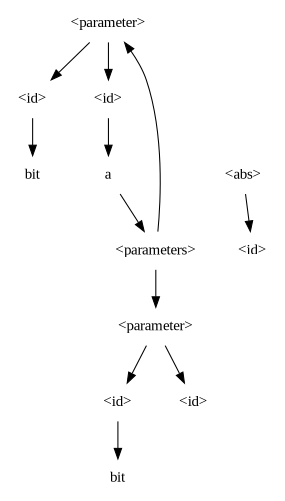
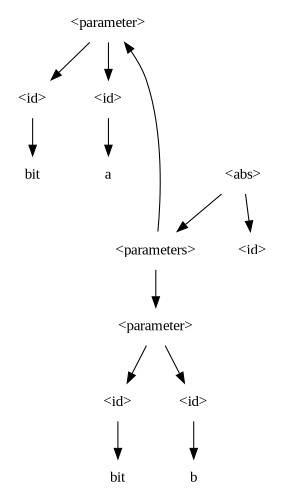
(129, 208) -> (204, 209)
none -> (194, 478)
